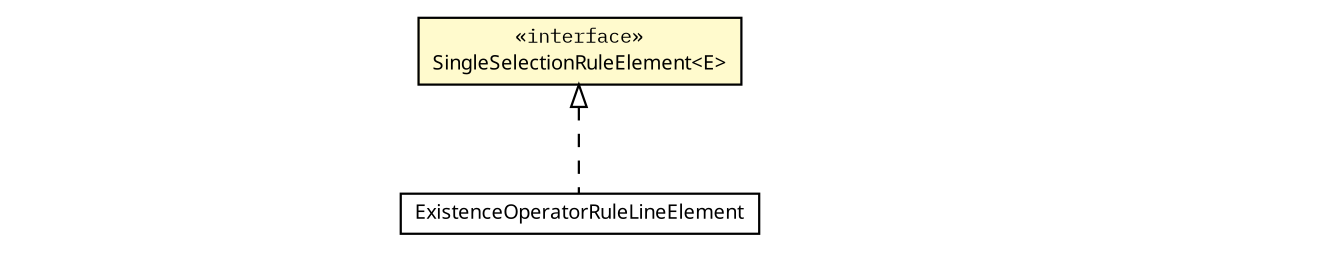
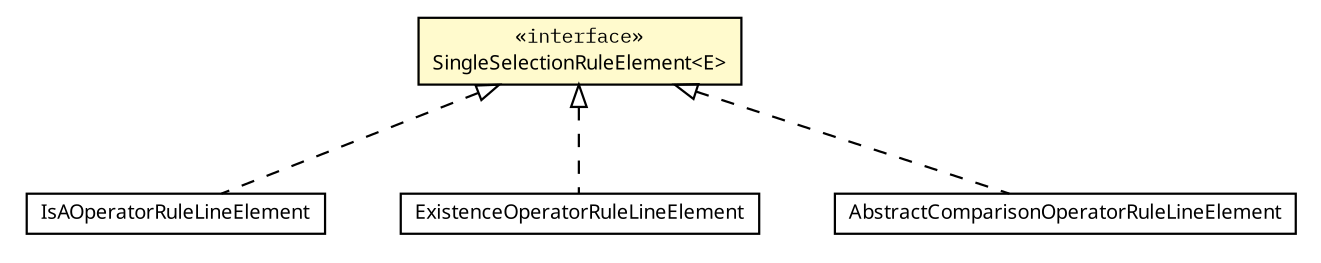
none -> (176, 214)
none -> (1064, 214)
